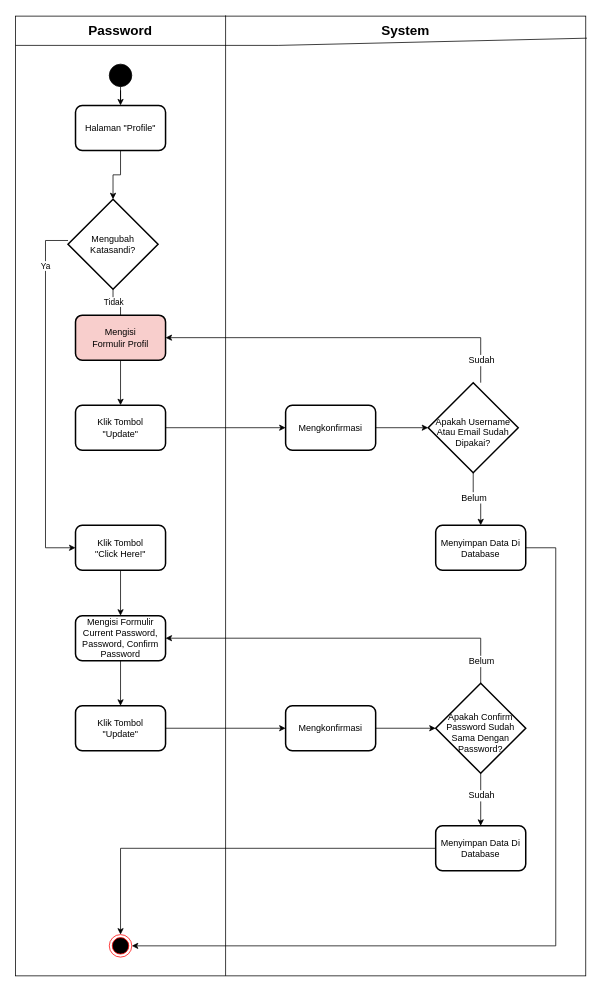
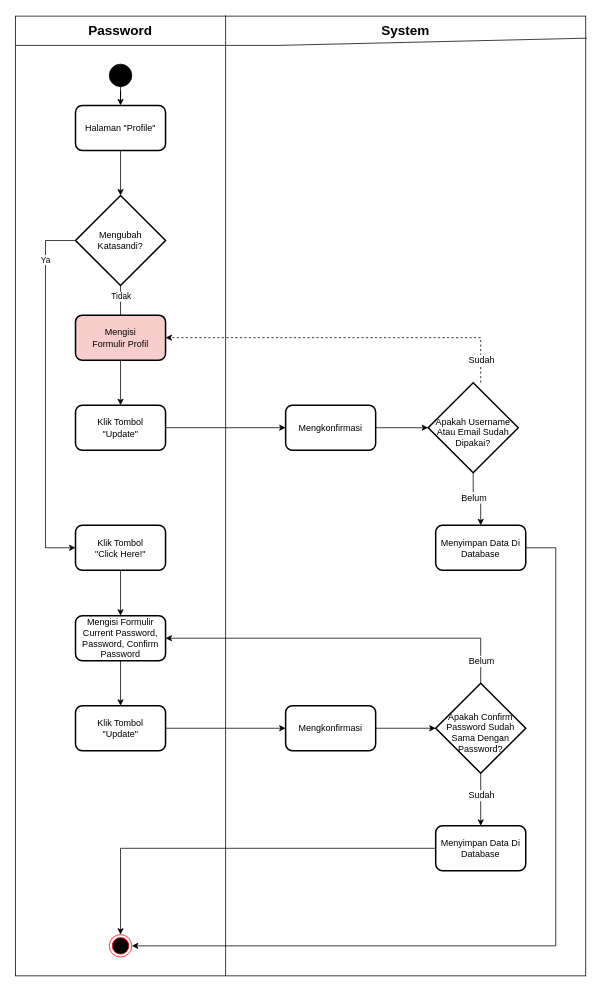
(113, 244) -> (120, 240)
(334, 338) -> (334, 338)
